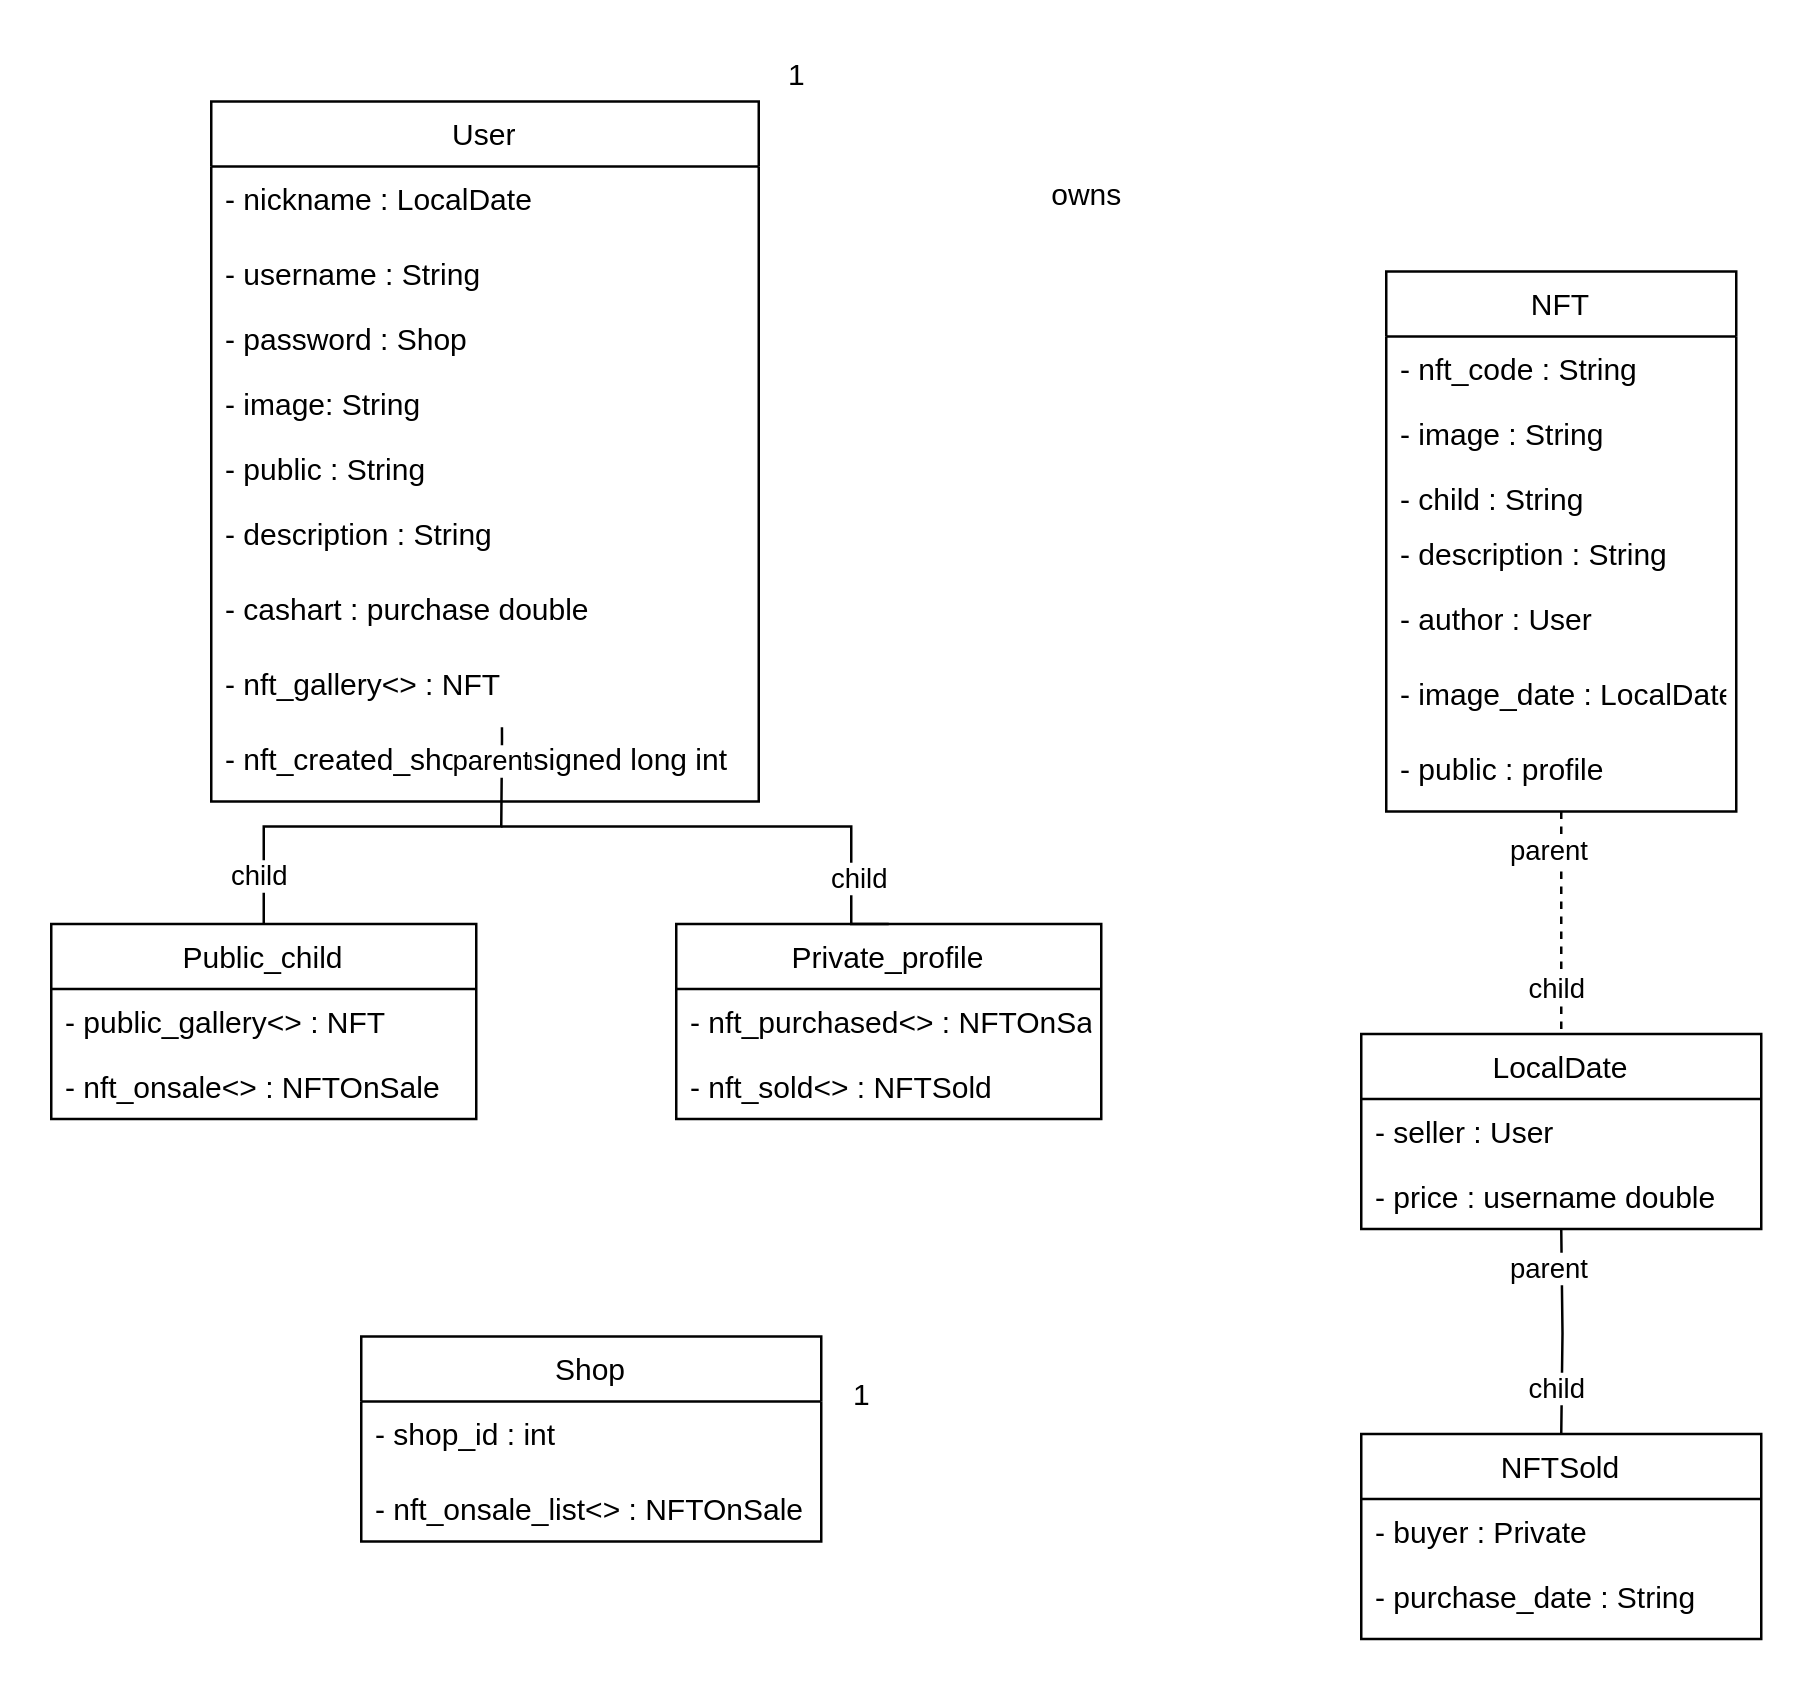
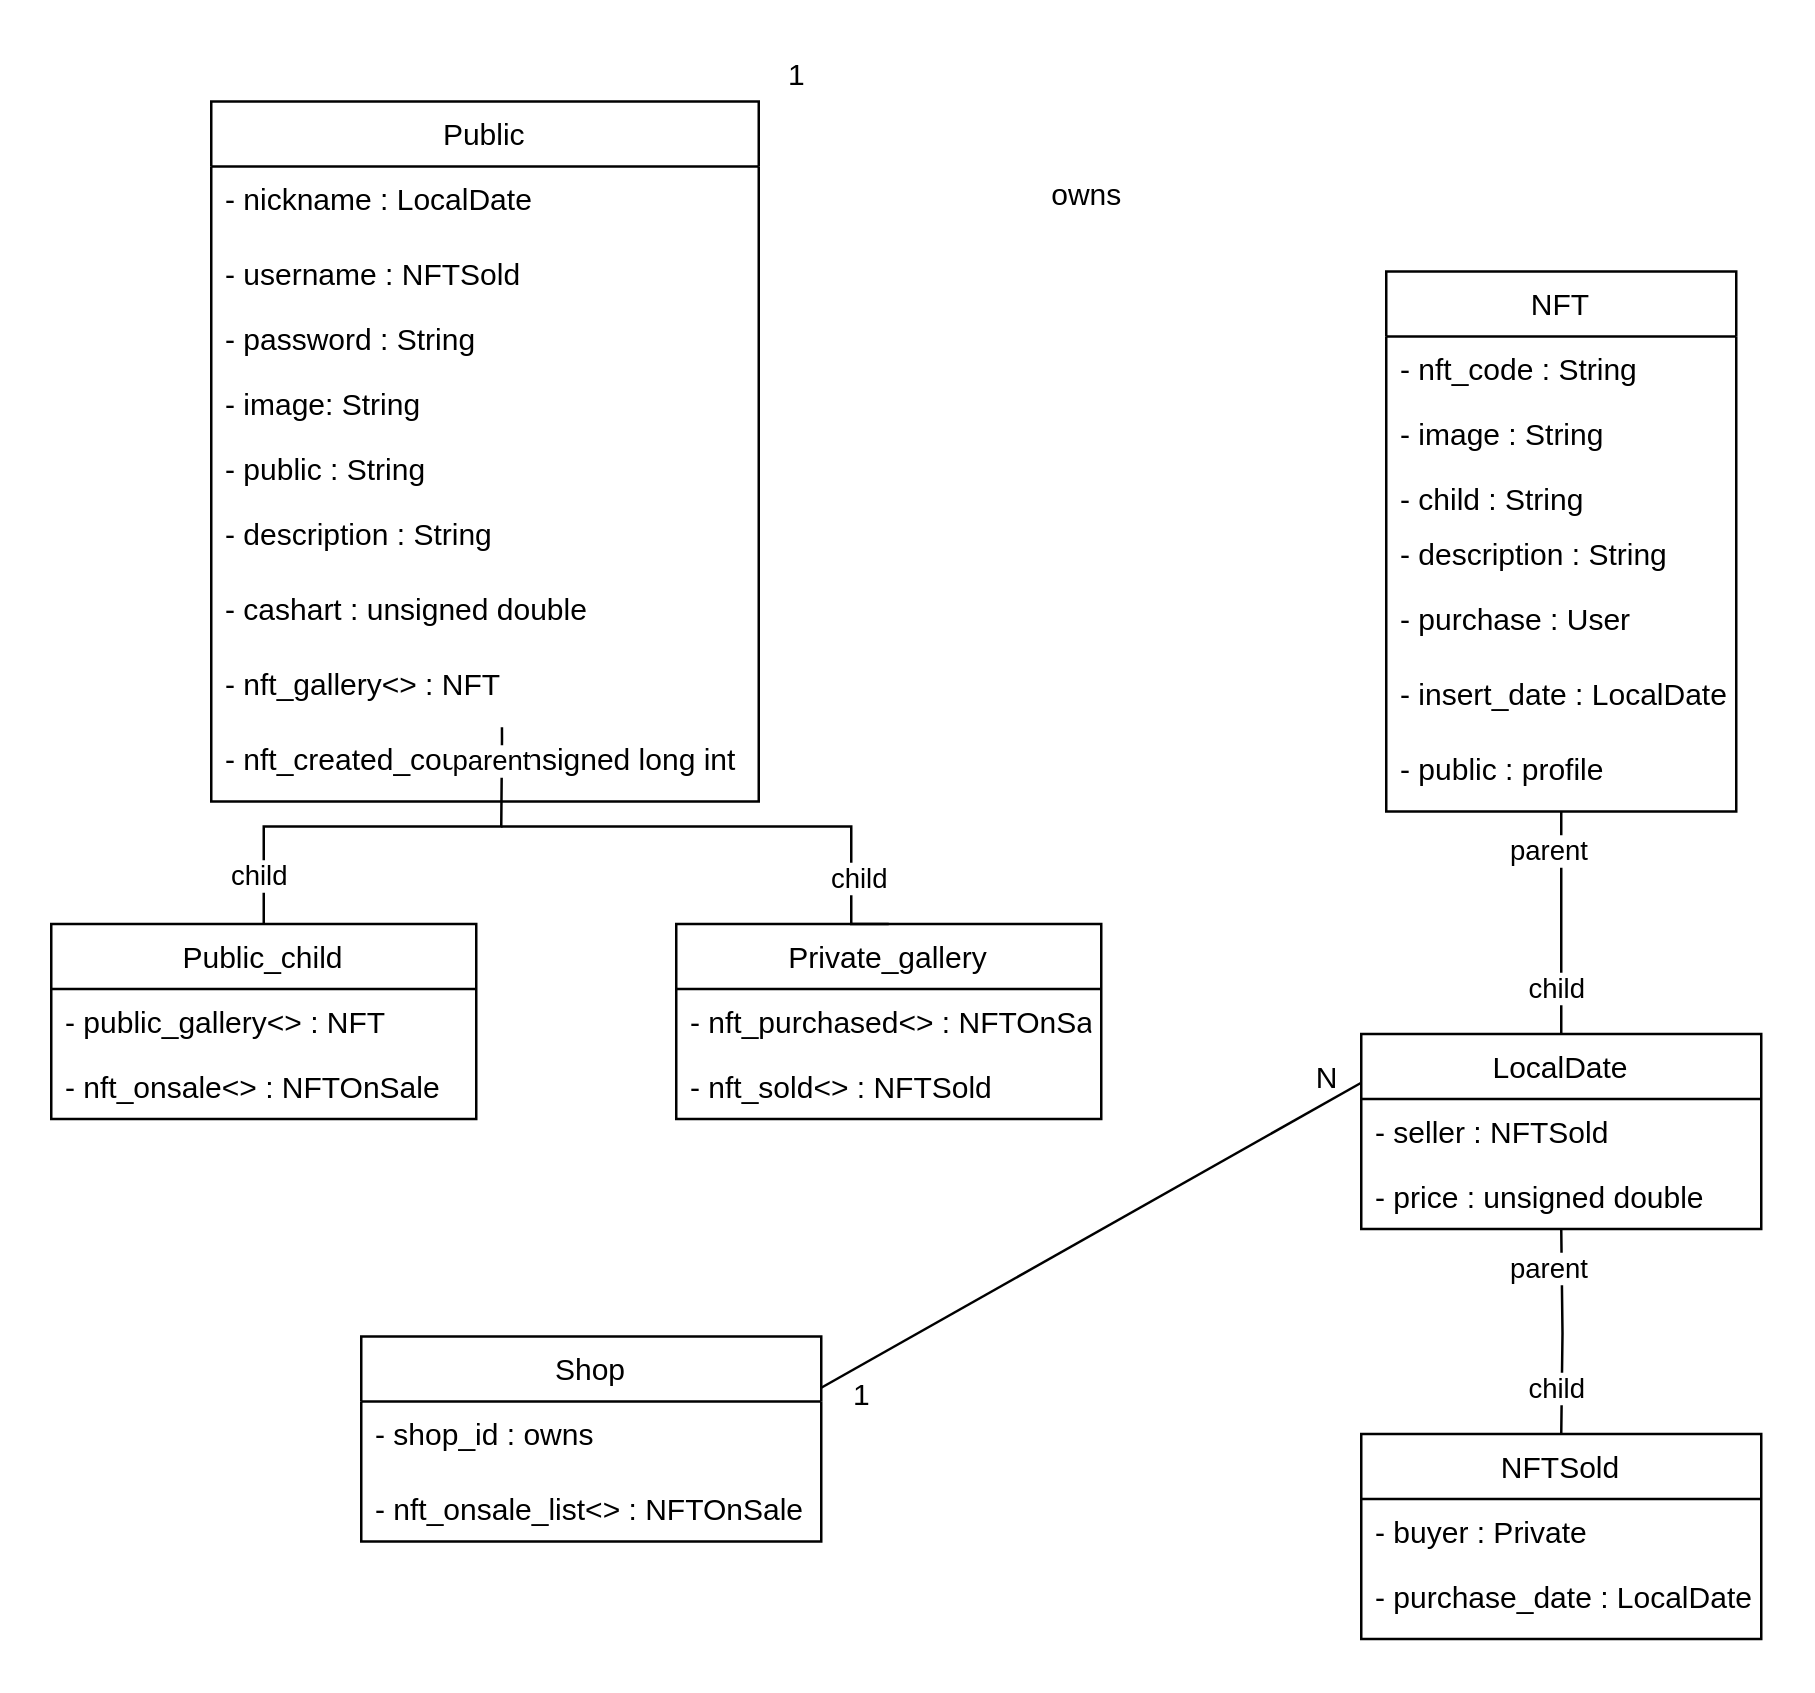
(484, 135) -> (484, 135)
(365, 275) -> (374, 275)
(352, 340) -> (365, 340)
(428, 610) -> (425, 610)
(1510, 620) -> (1527, 620)
(1578, 695) -> (1587, 695)
(509, 760) -> (518, 760)
(1561, 917) -> (1561, 917)
(888, 958) -> (888, 958)
(1478, 1133) -> (1499, 1133)
(1558, 1198) -> (1554, 1198)
none -> (1090, 1235)
(478, 1435) -> (490, 1435)
(1557, 1598) -> (1582, 1598)
